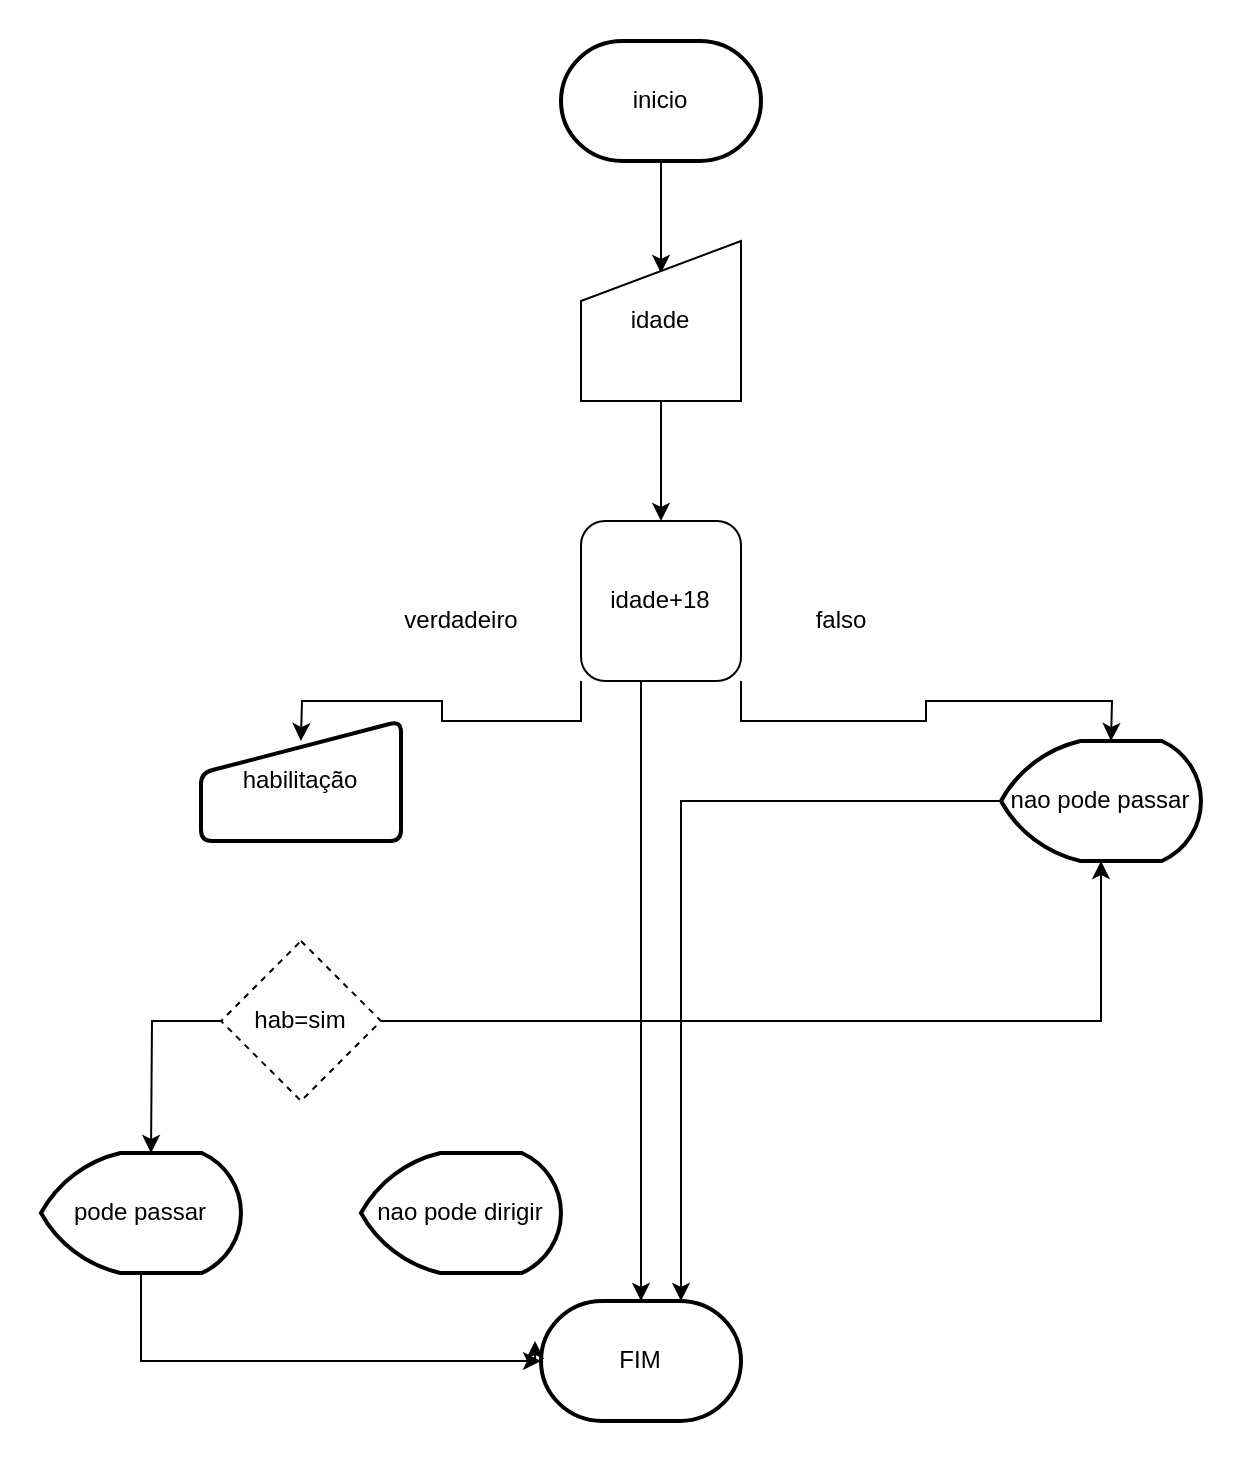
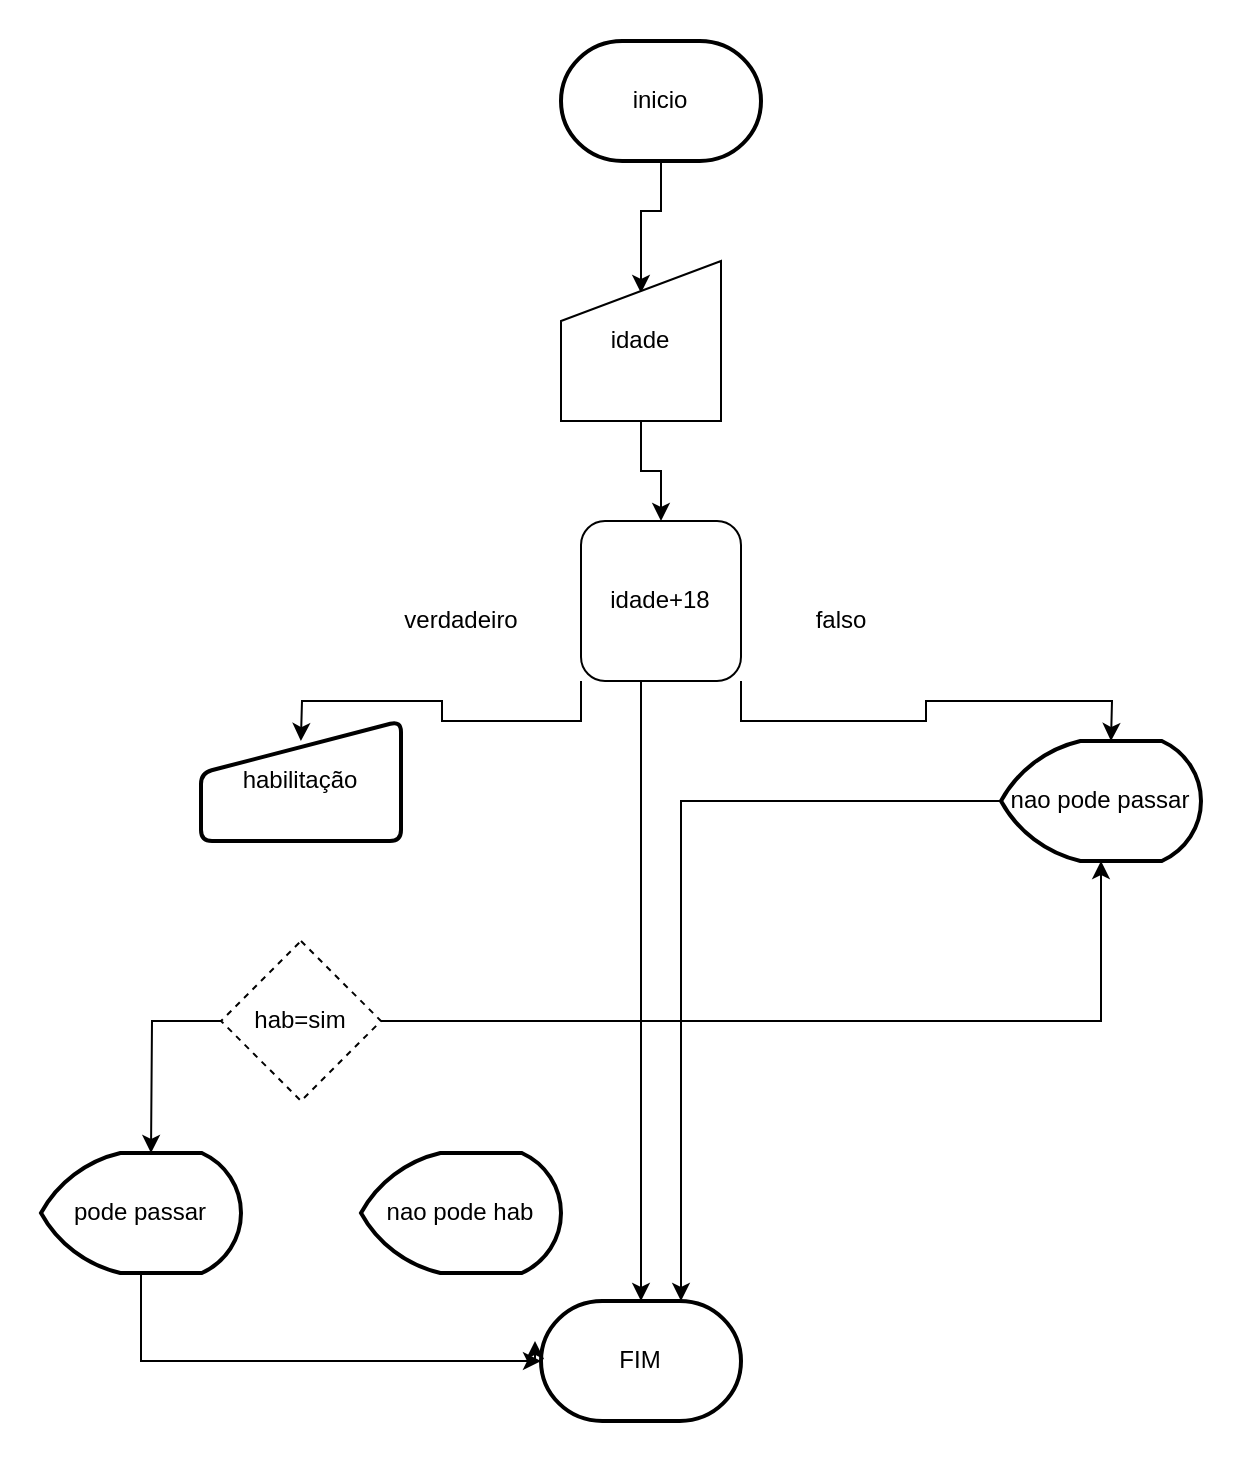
(661, 321) -> (641, 341)
(461, 1213) -> (461, 1213)
